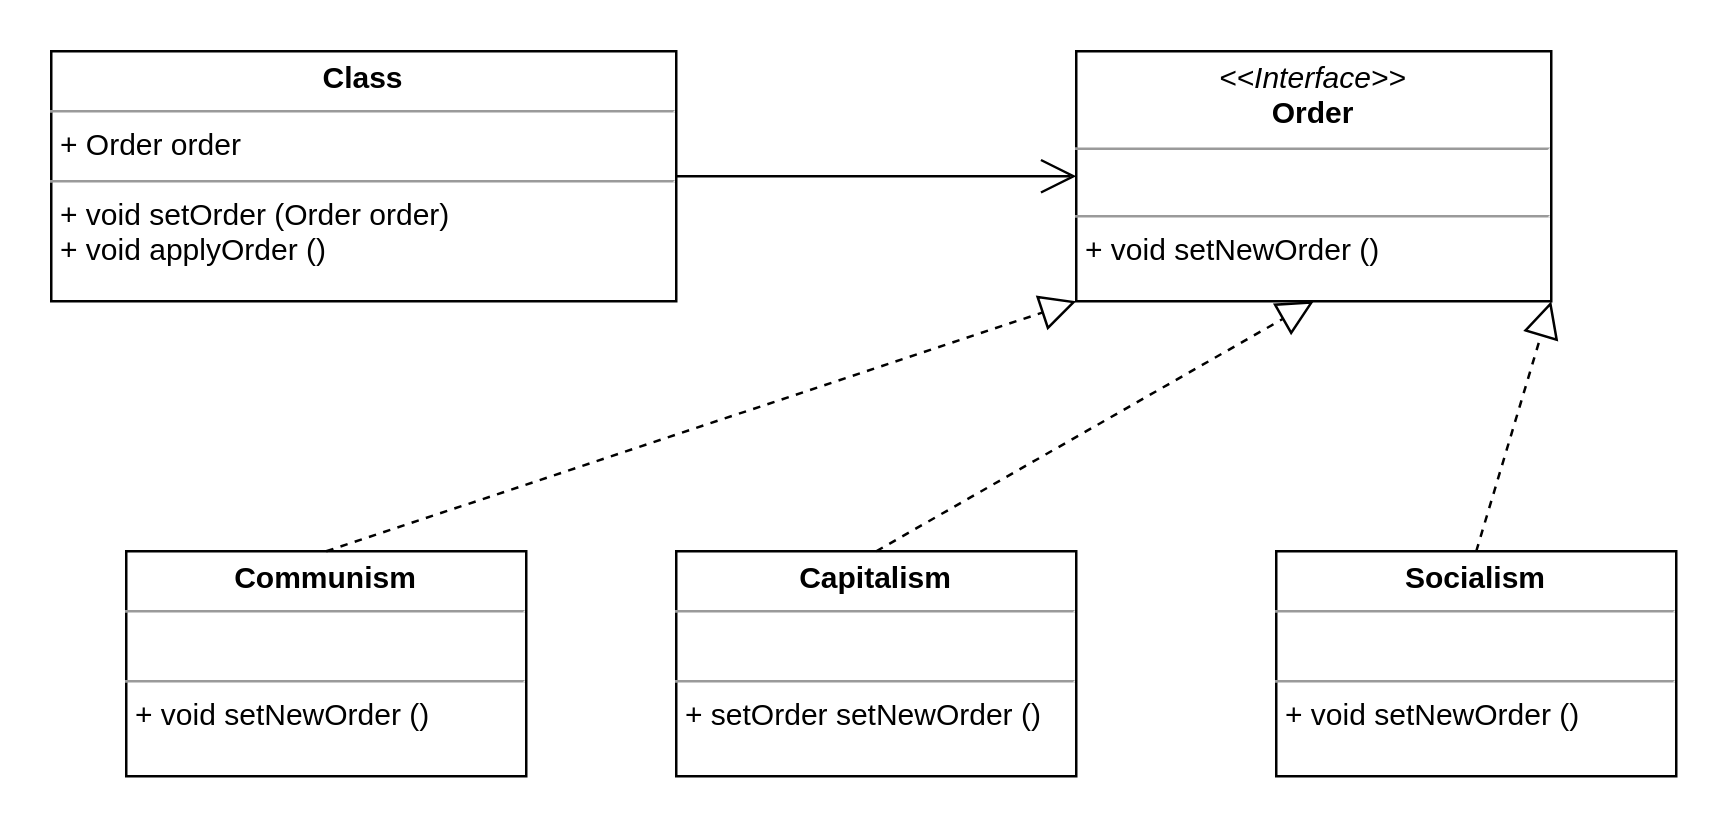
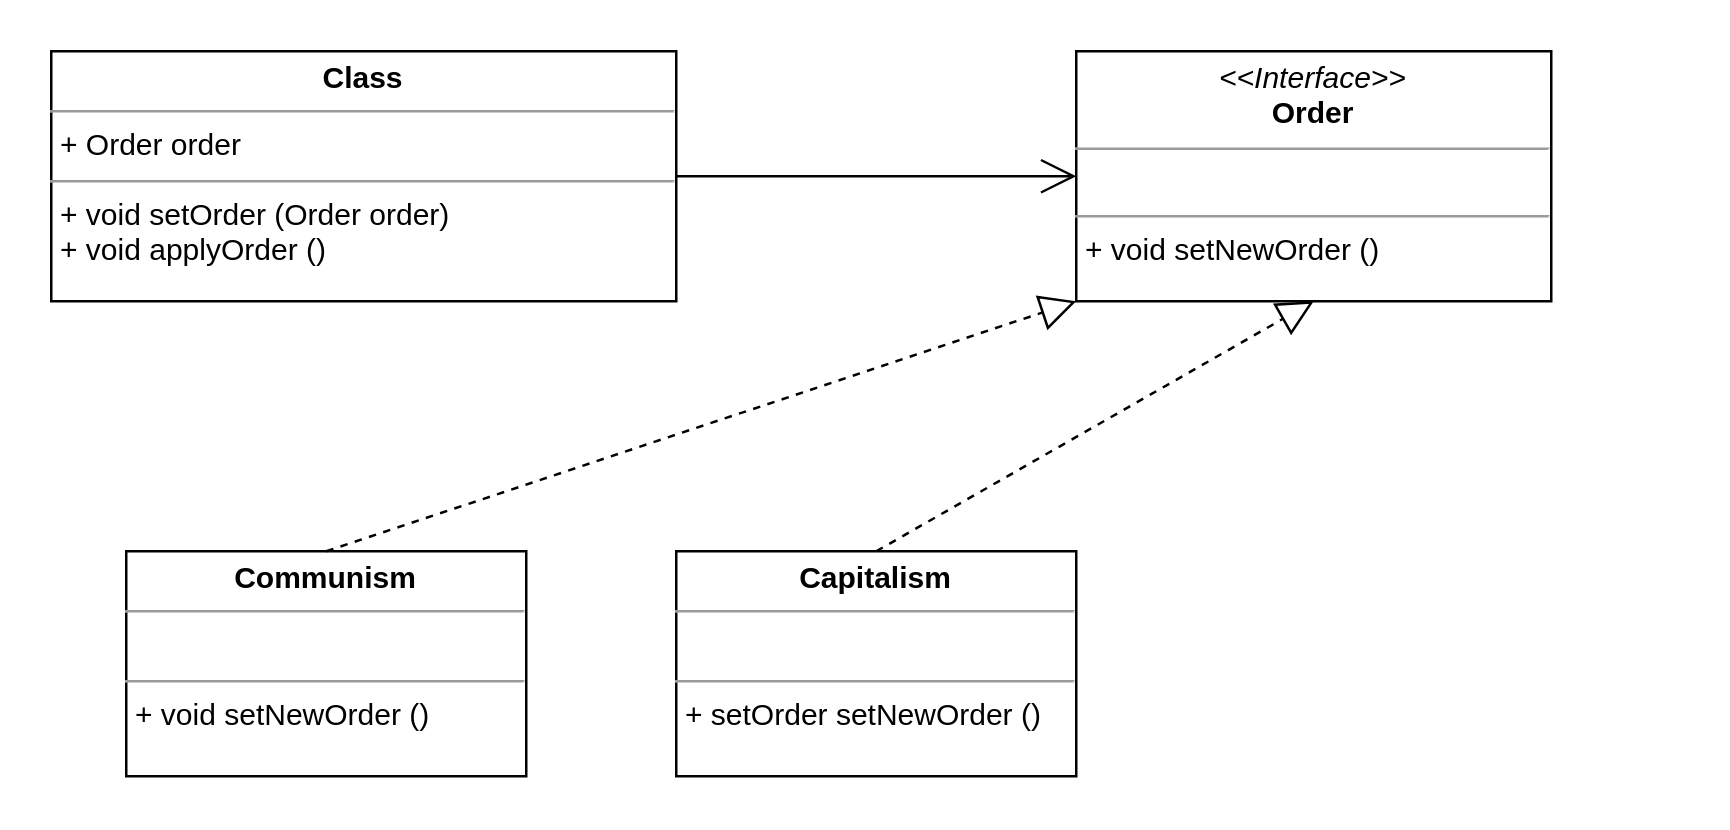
(1509, 444) -> none
(1476, 664) -> none
